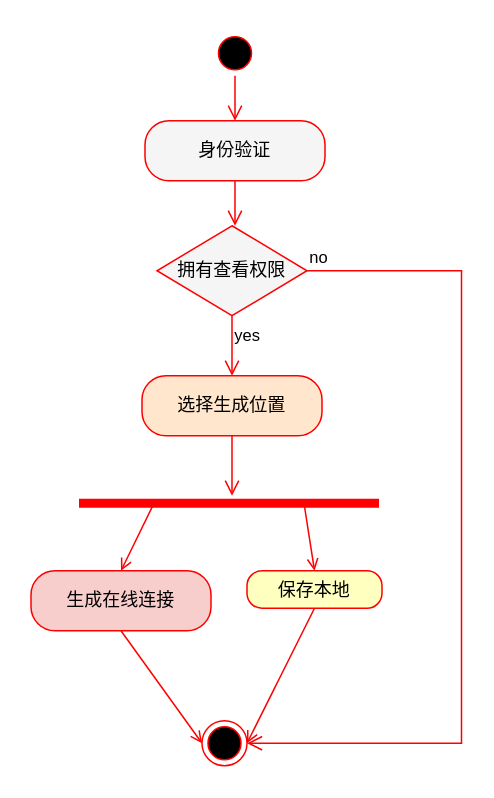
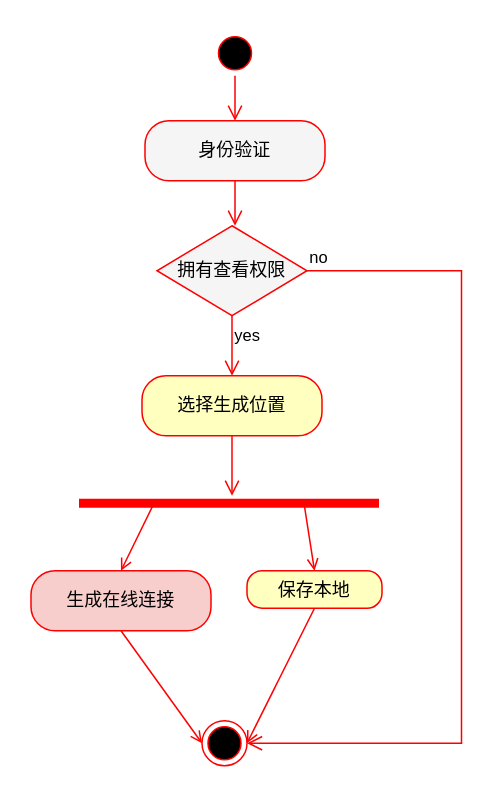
(232, 406) -> (232, 406)
